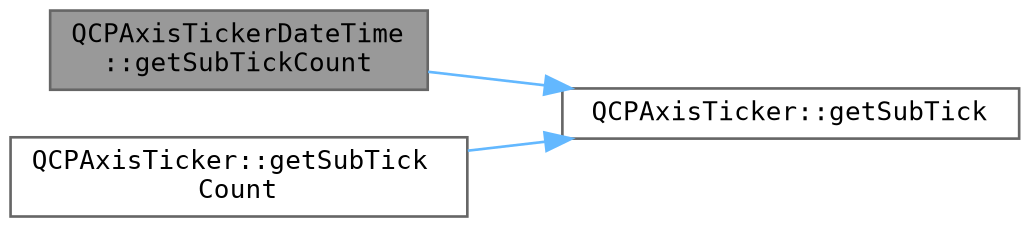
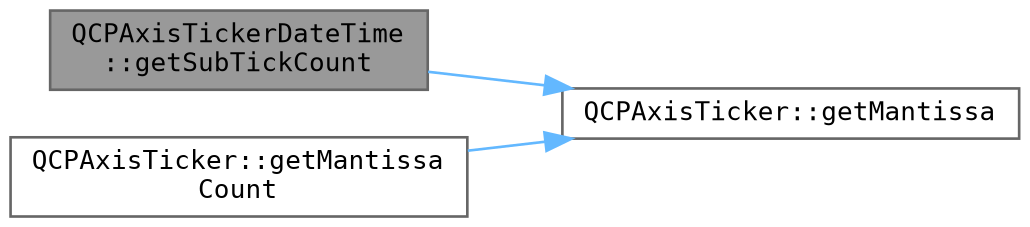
(791, 114) -> (791, 114)
(239, 177) -> (239, 177)
